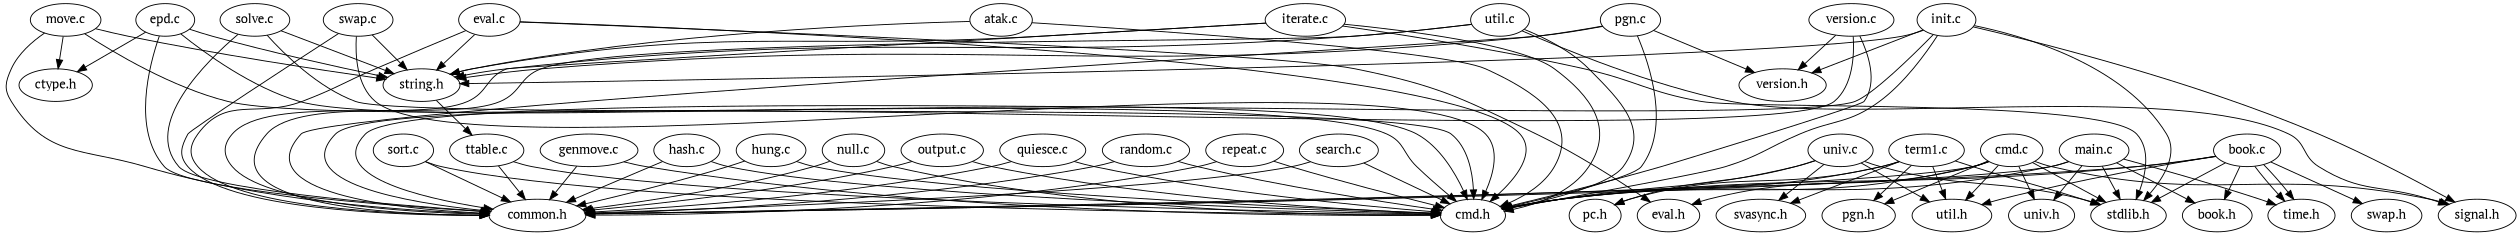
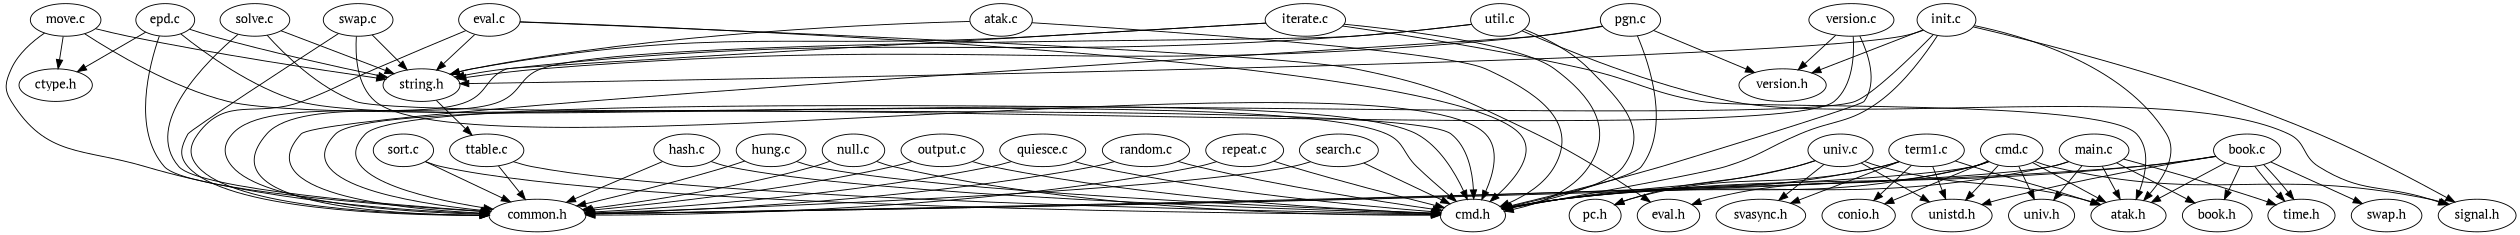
(589, 150) -> none
(1859, 216) -> (1859, 216)
(1952, 216) -> (1952, 216)
(2129, 216) -> (2129, 216)
